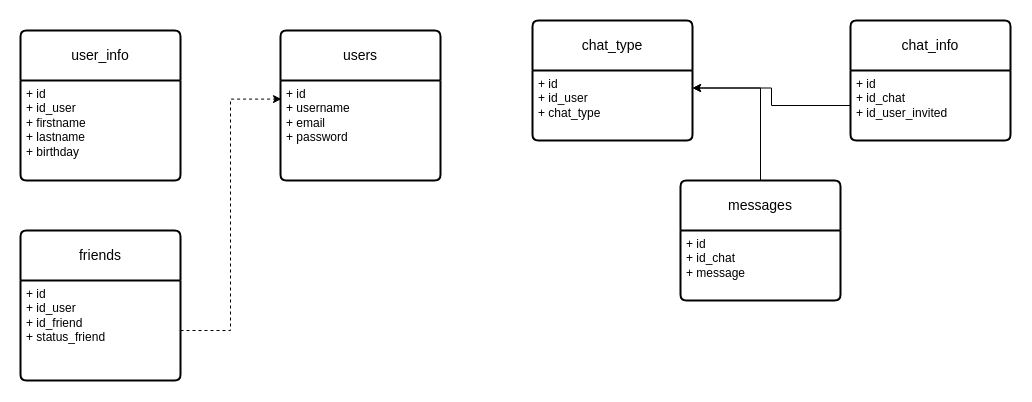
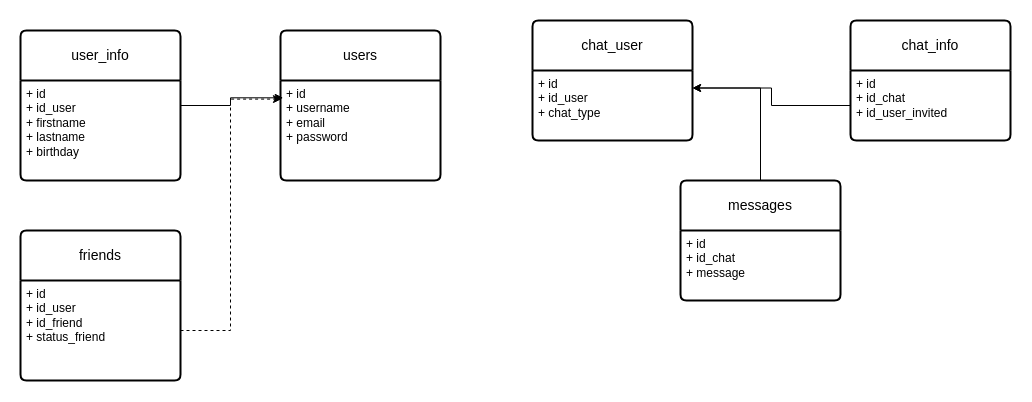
(613, 46) -> (613, 46)
none -> (205, 106)
